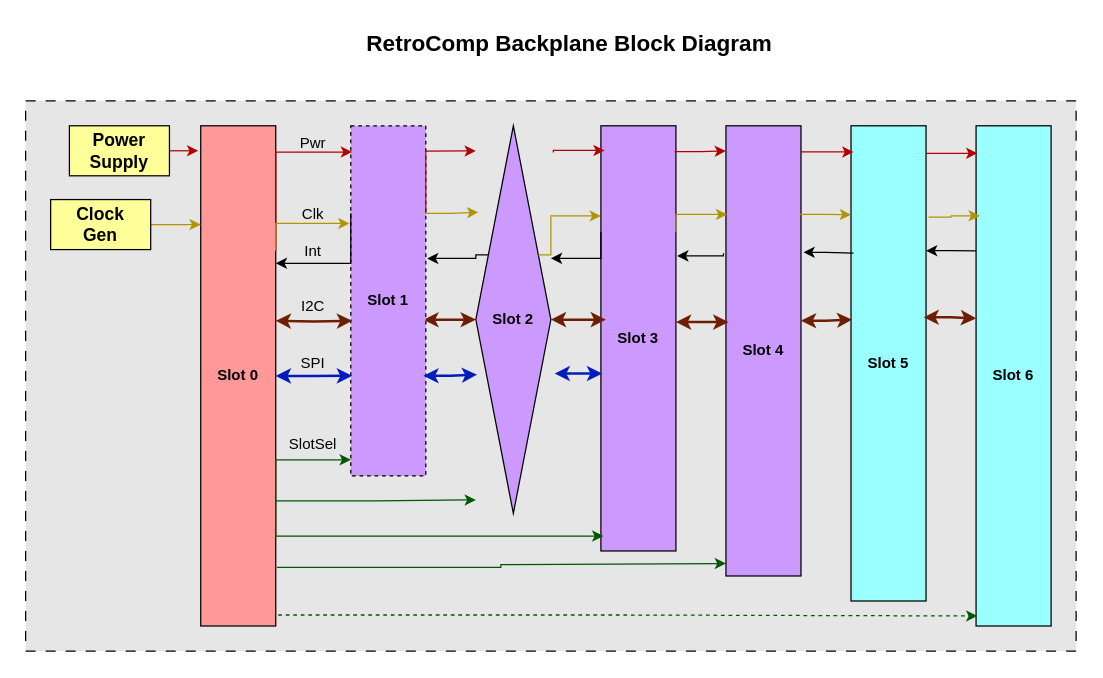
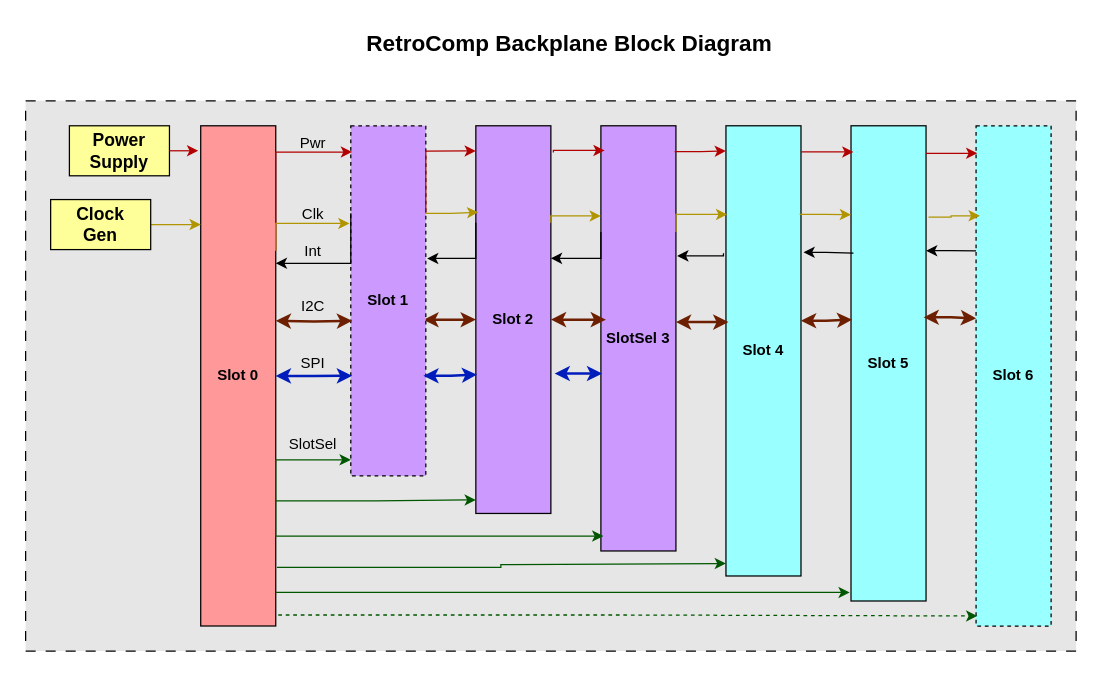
(513, 319) -> (513, 319)
(638, 338) -> (638, 338)
(763, 351) -> (763, 351)
(1013, 376) -> (1013, 376)
none -> (558, 592)
